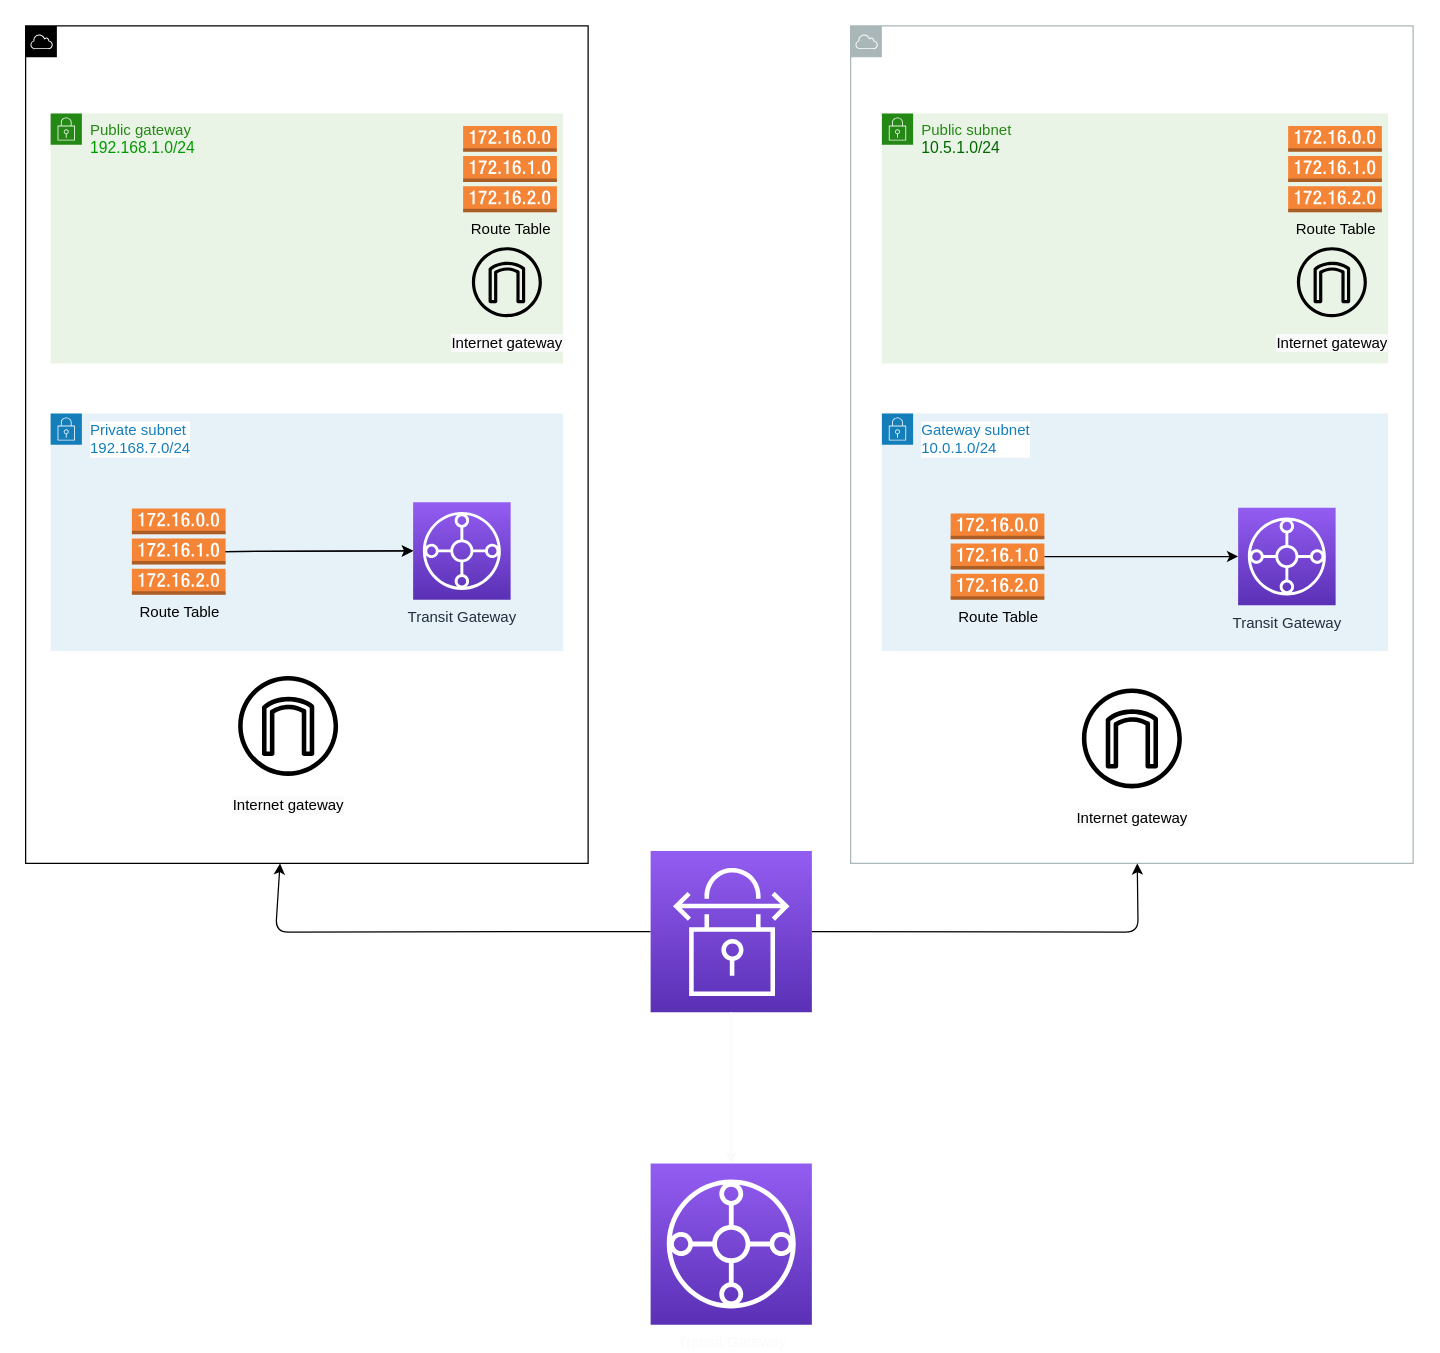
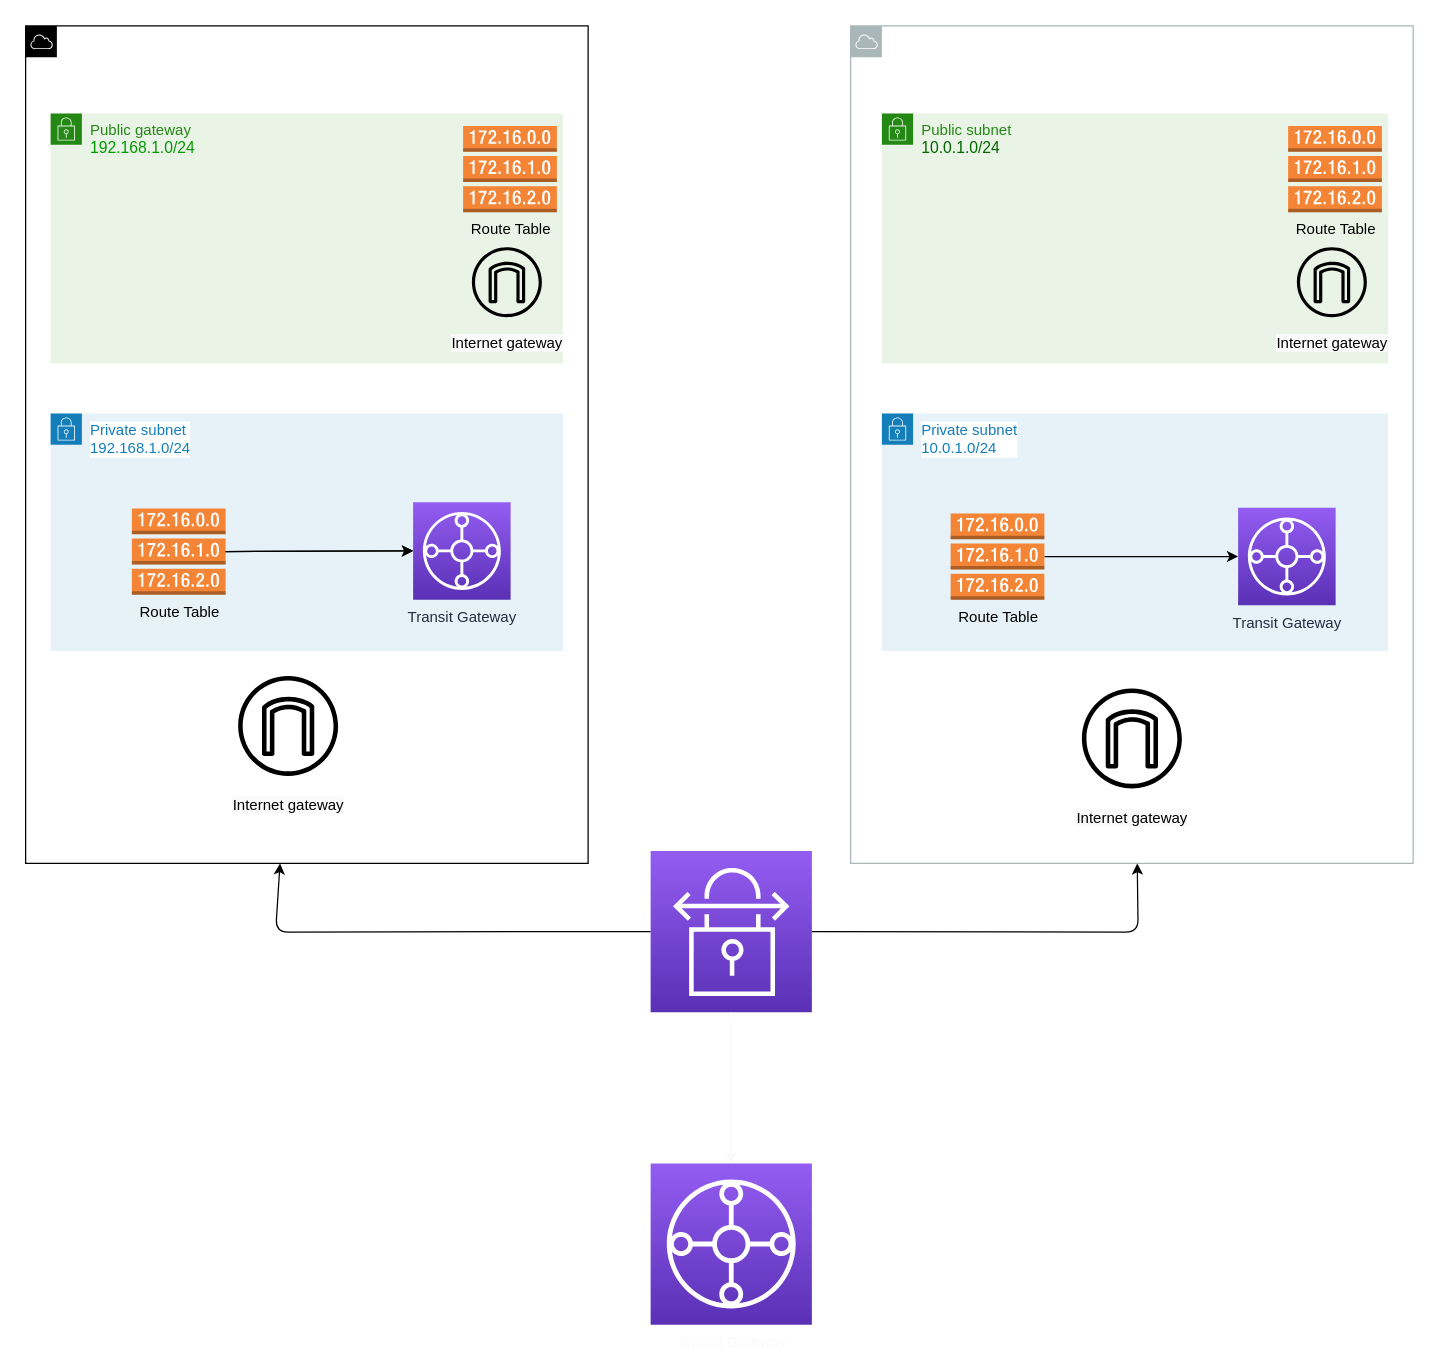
(142, 43) -> (133, 43)
(971, 140) -> (971, 140)
(146, 440) -> (146, 440)
(979, 440) -> (977, 440)
